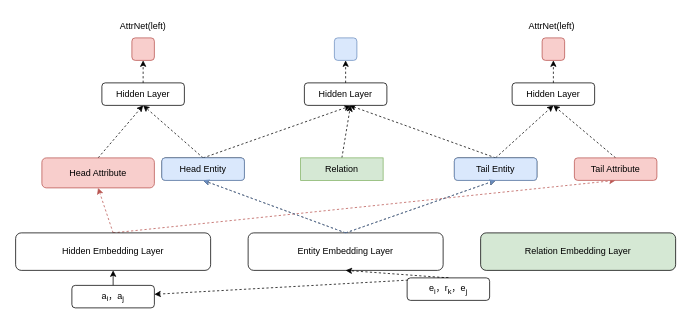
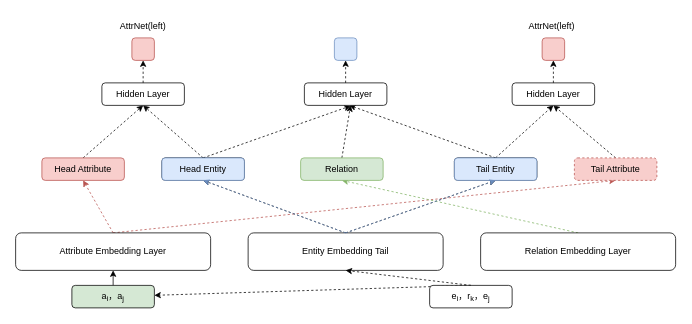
(342, 169) -> (342, 169)
(615, 169) -> (615, 169)
(98, 173) -> (83, 169)
none -> (423, 198)
(113, 252) -> (113, 252)
(345, 252) -> (345, 252)
(578, 252) -> (578, 252)
(448, 289) -> (471, 297)
(113, 297) -> (113, 297)
